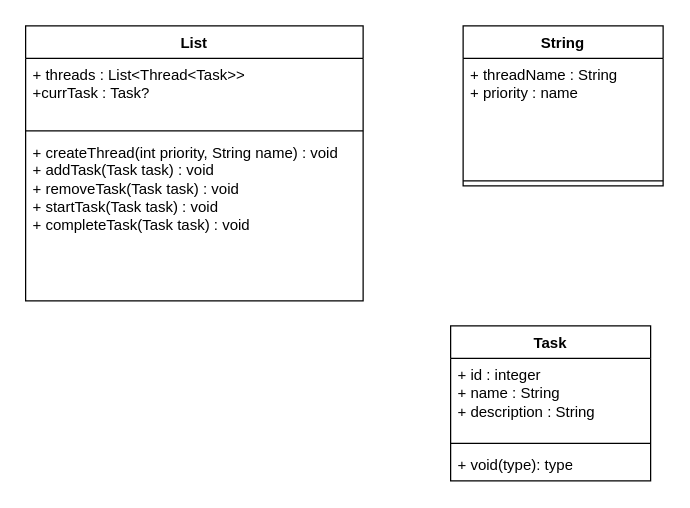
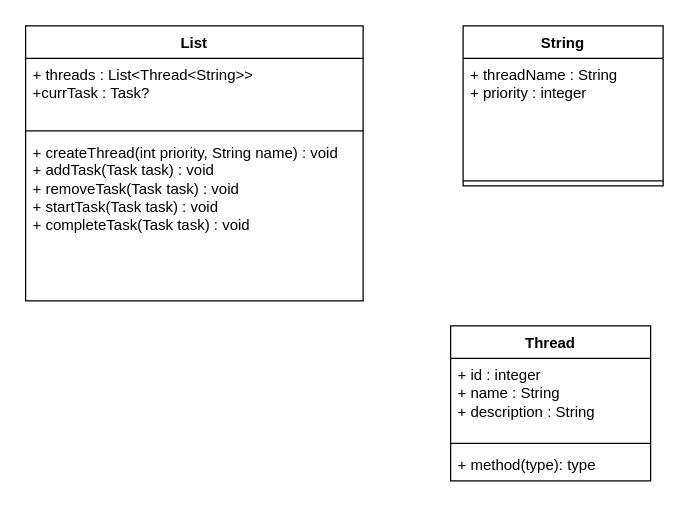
(149, 85) -> (156, 85)
(549, 85) -> (549, 85)
(551, 343) -> (551, 343)
(526, 466) -> (536, 466)
